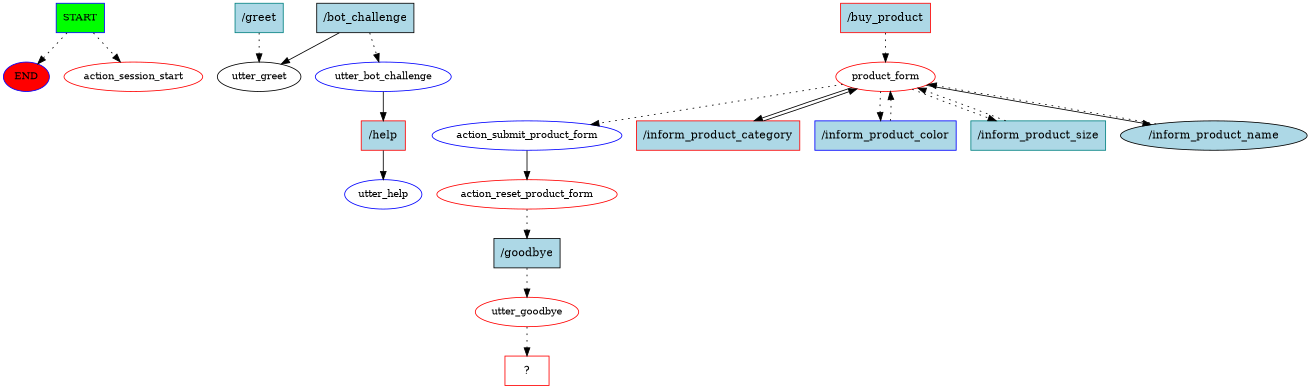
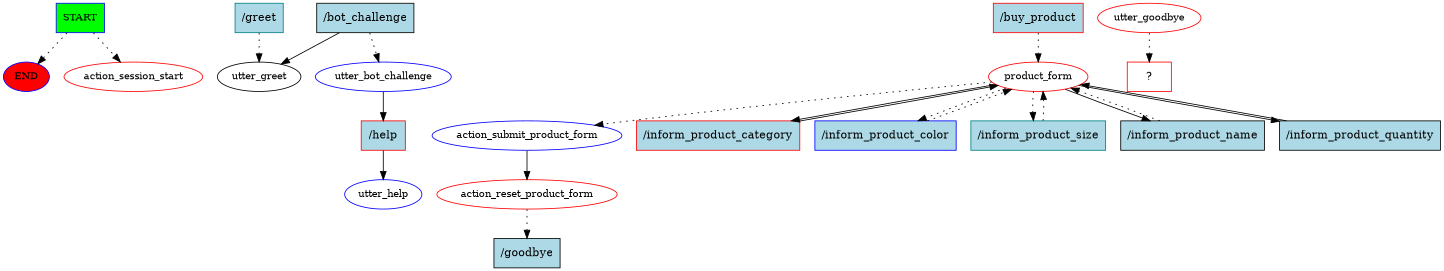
(1214, 136) -> (1193, 136)
none -> (1360, 136)
(527, 279) -> none
